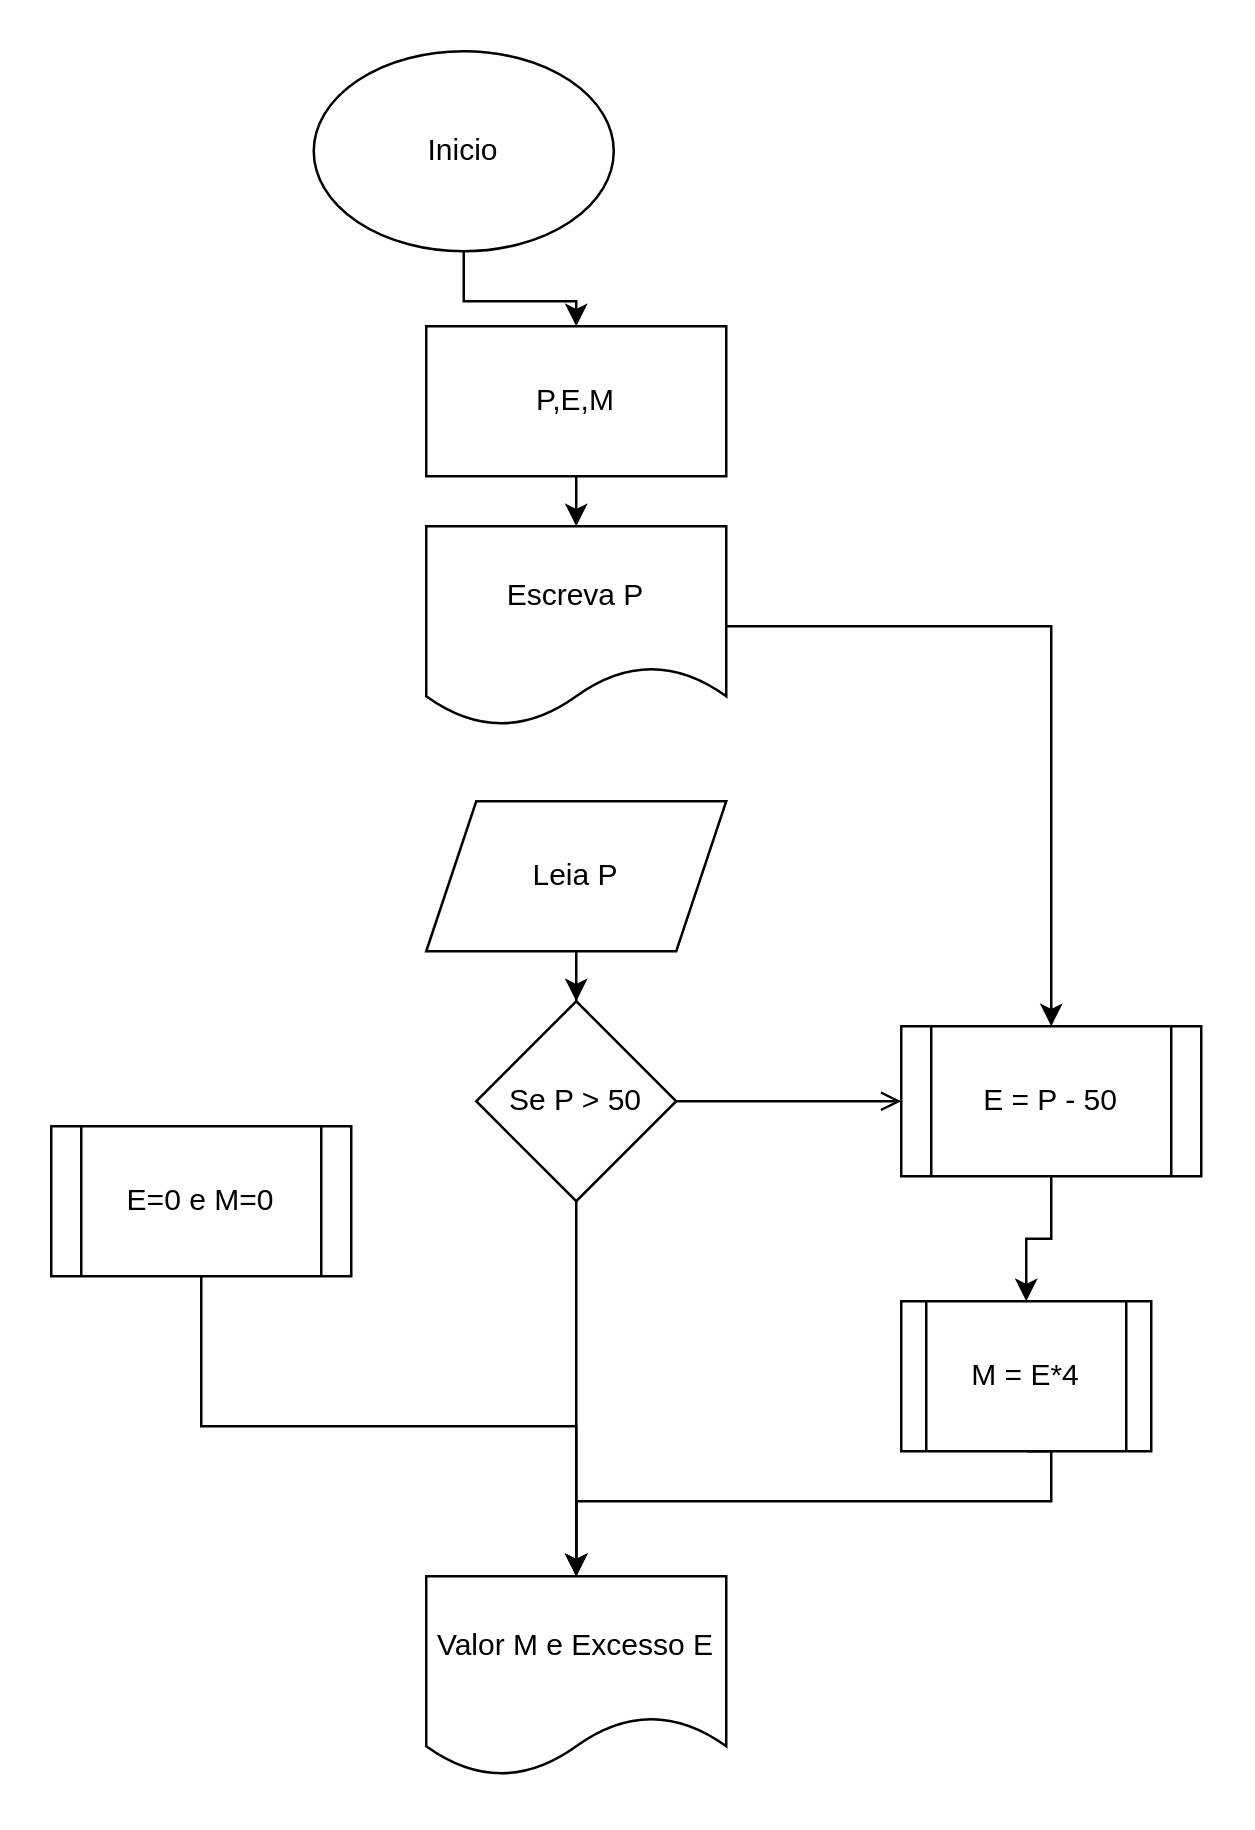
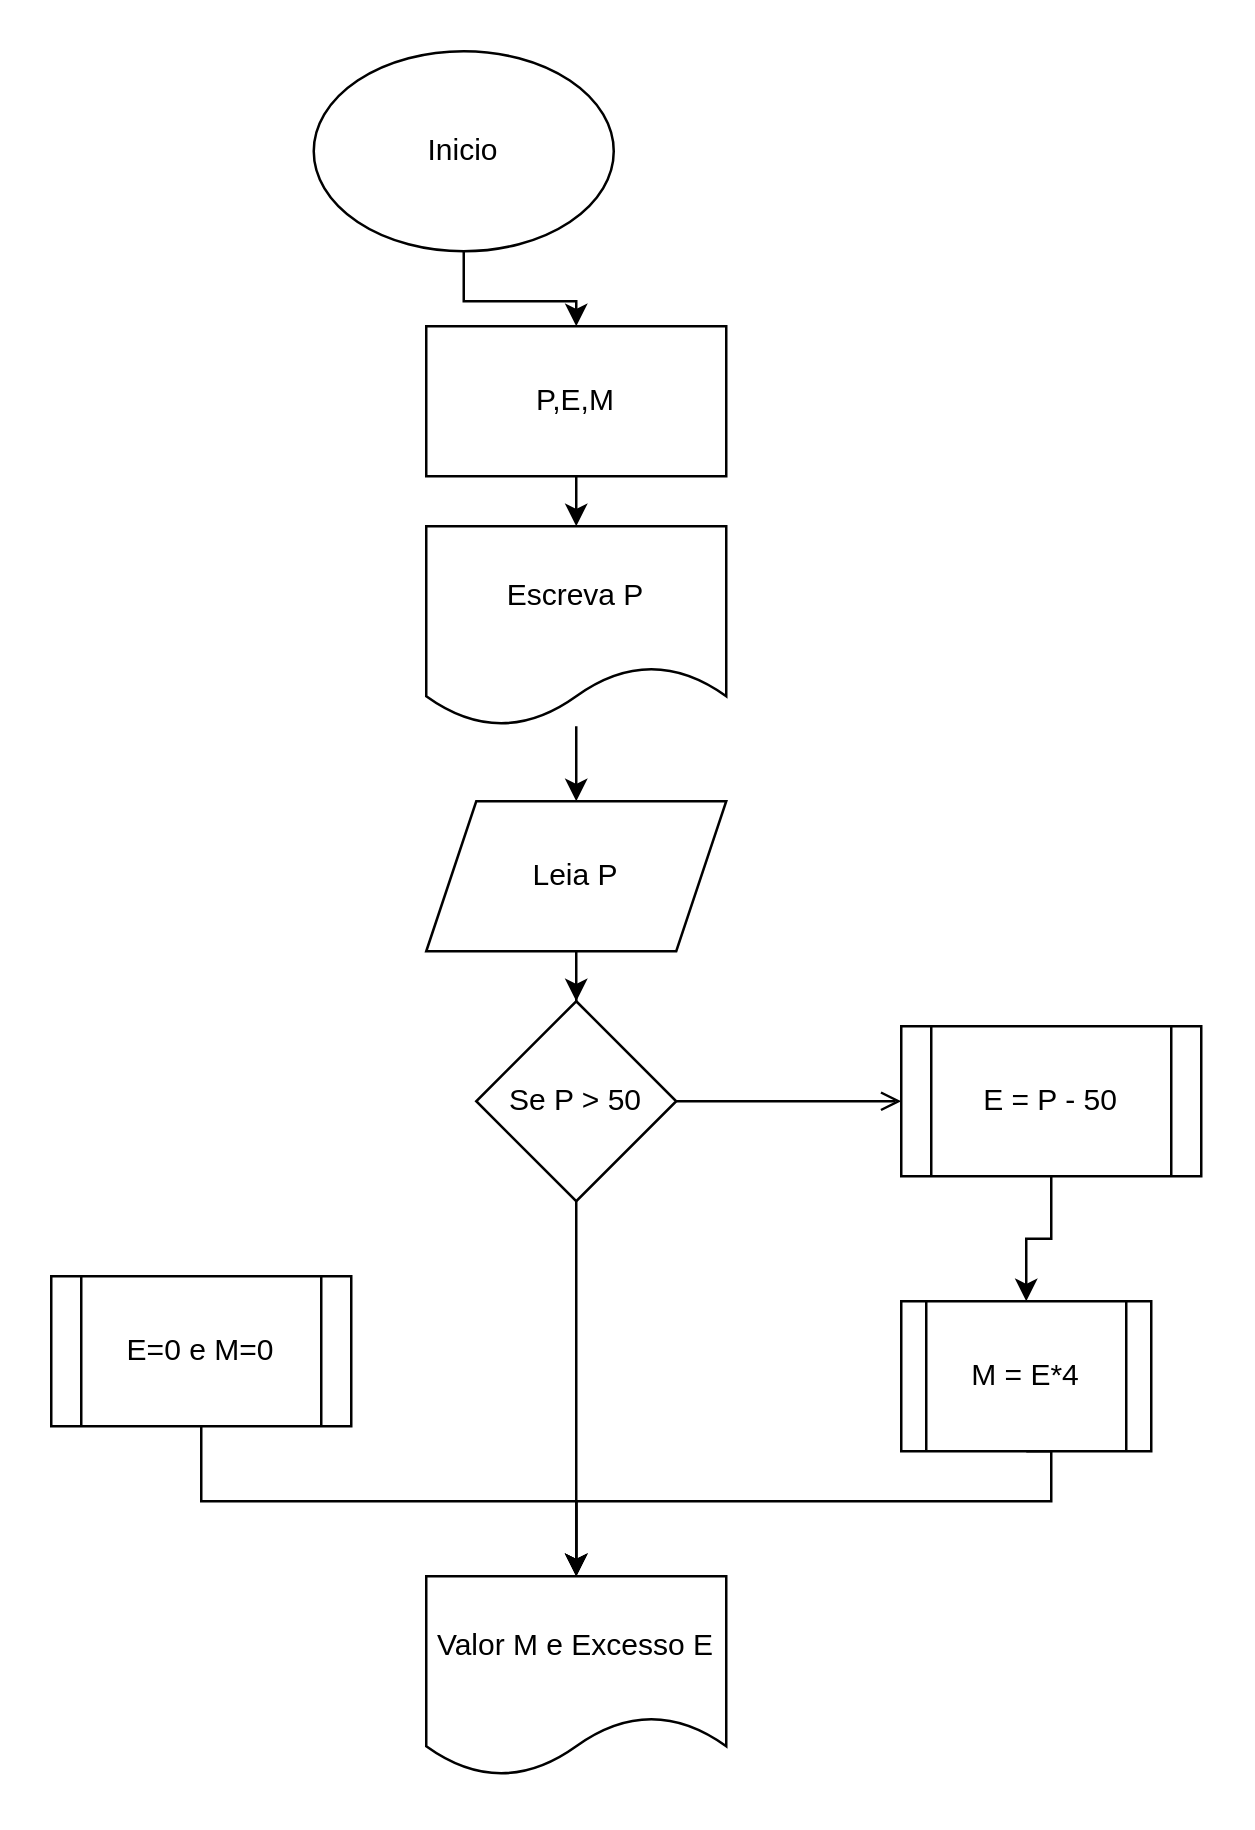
(1051, 655) -> (576, 772)
(201, 1201) -> (201, 1351)
